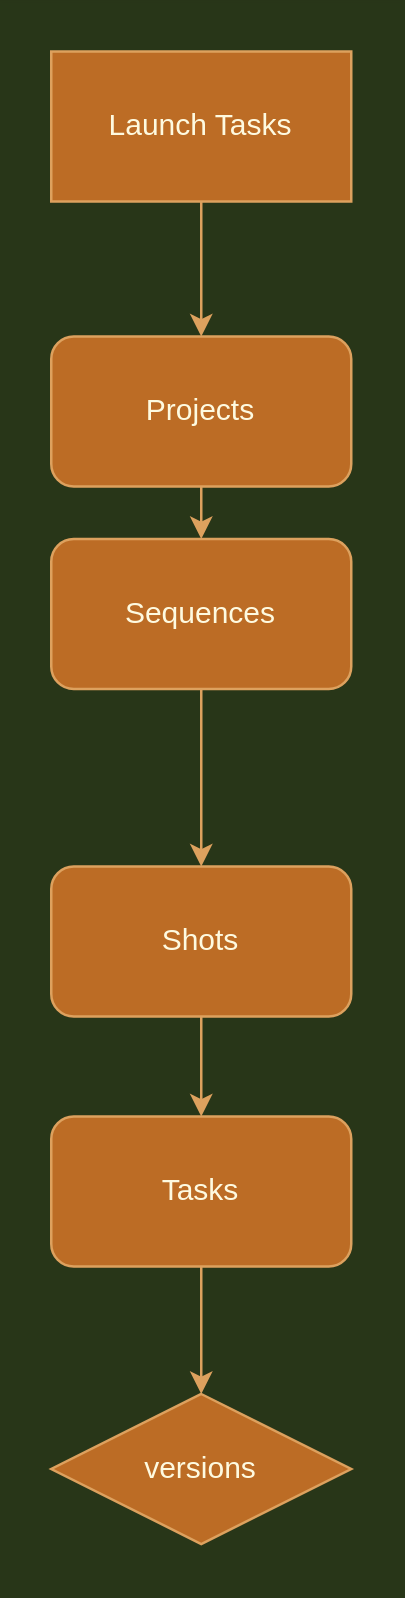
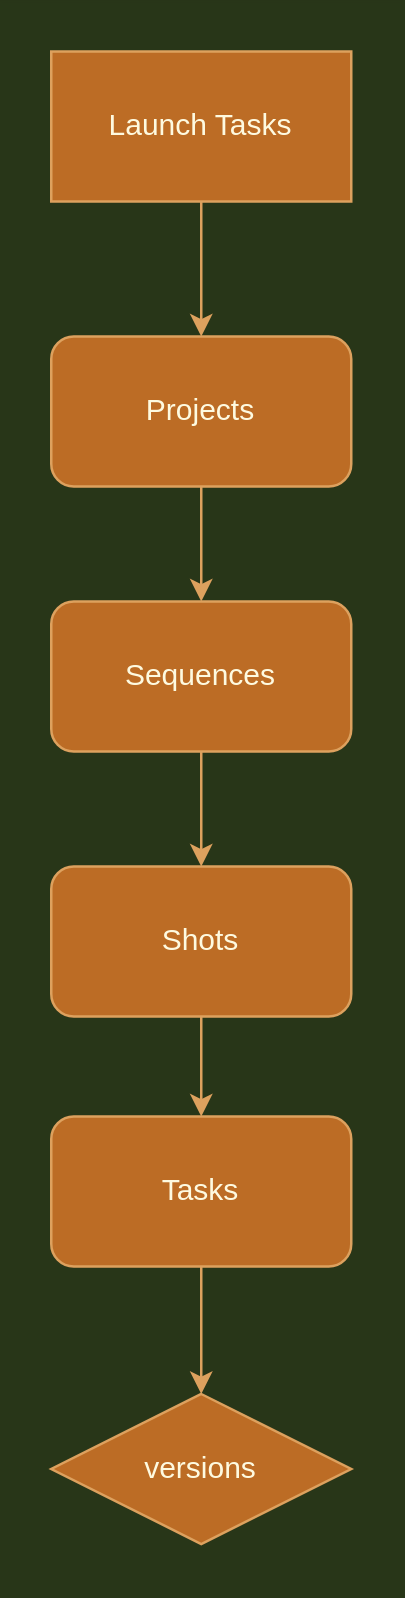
(201, 614) -> (201, 676)
